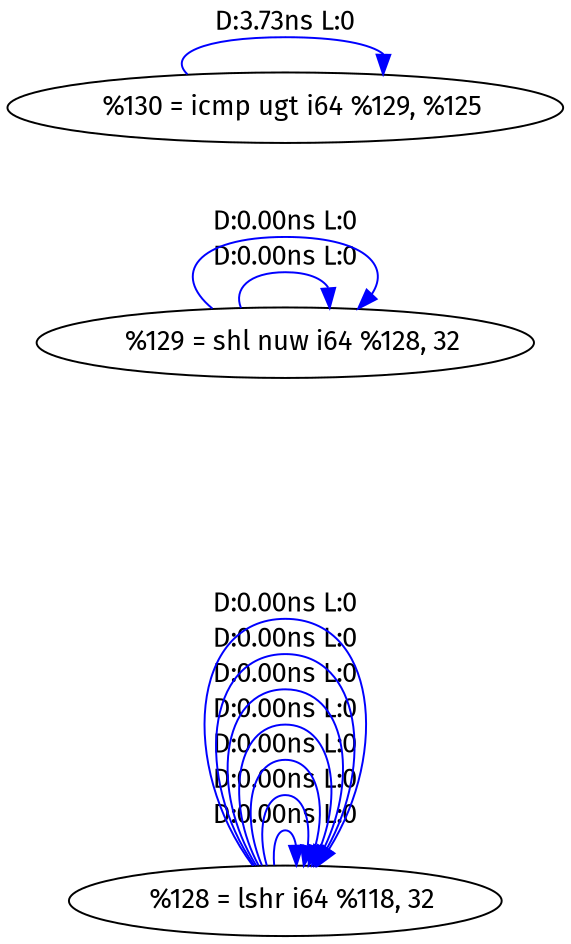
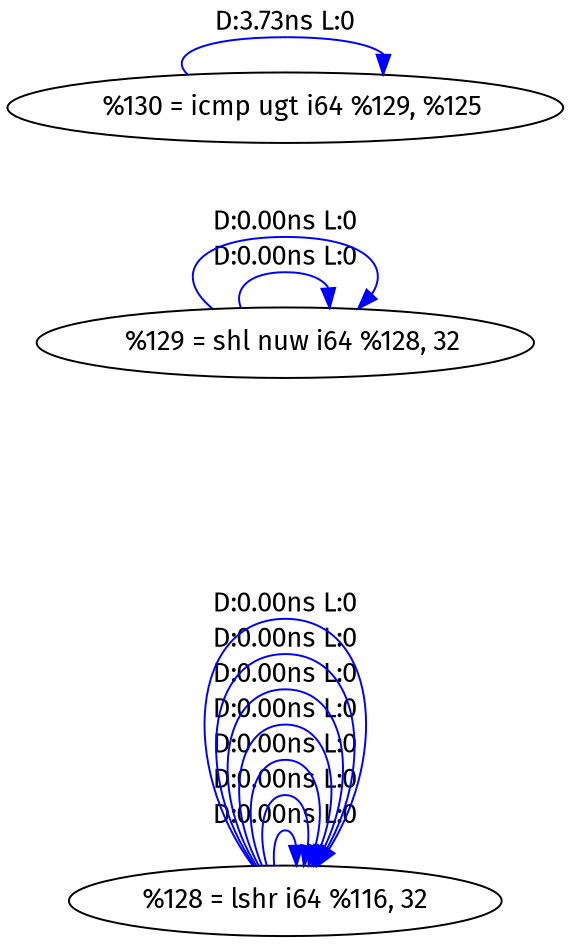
(285, 901) -> (285, 901)
